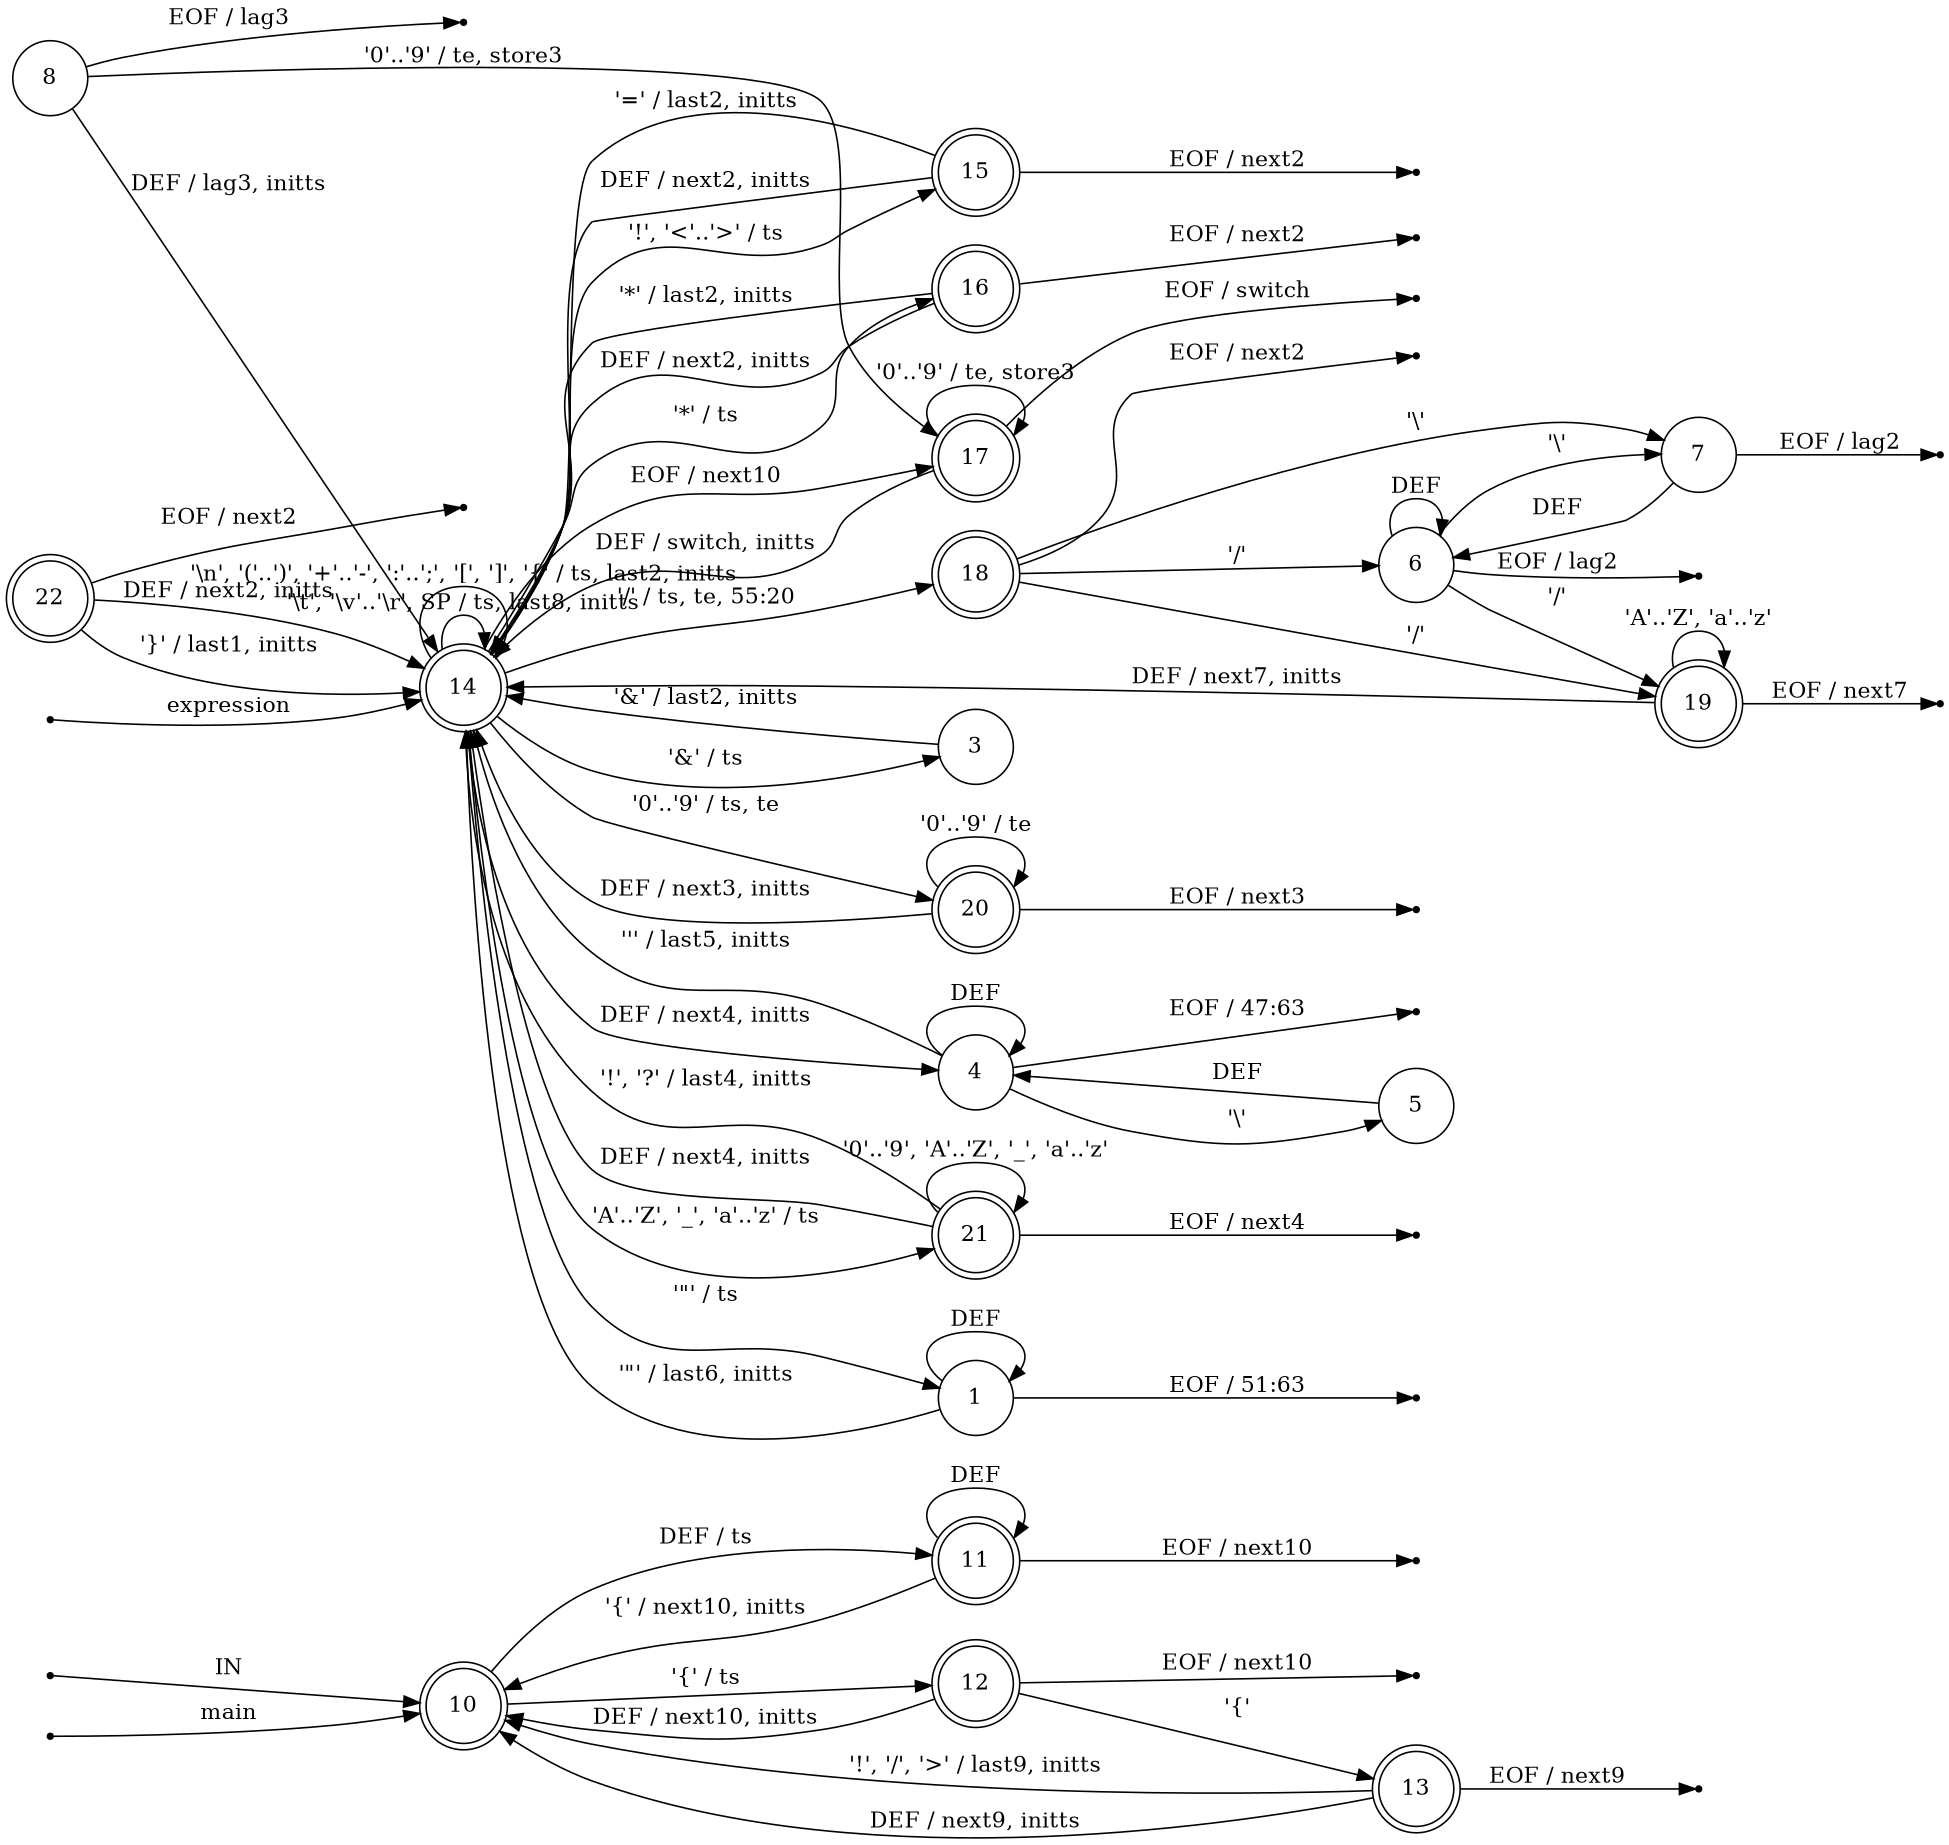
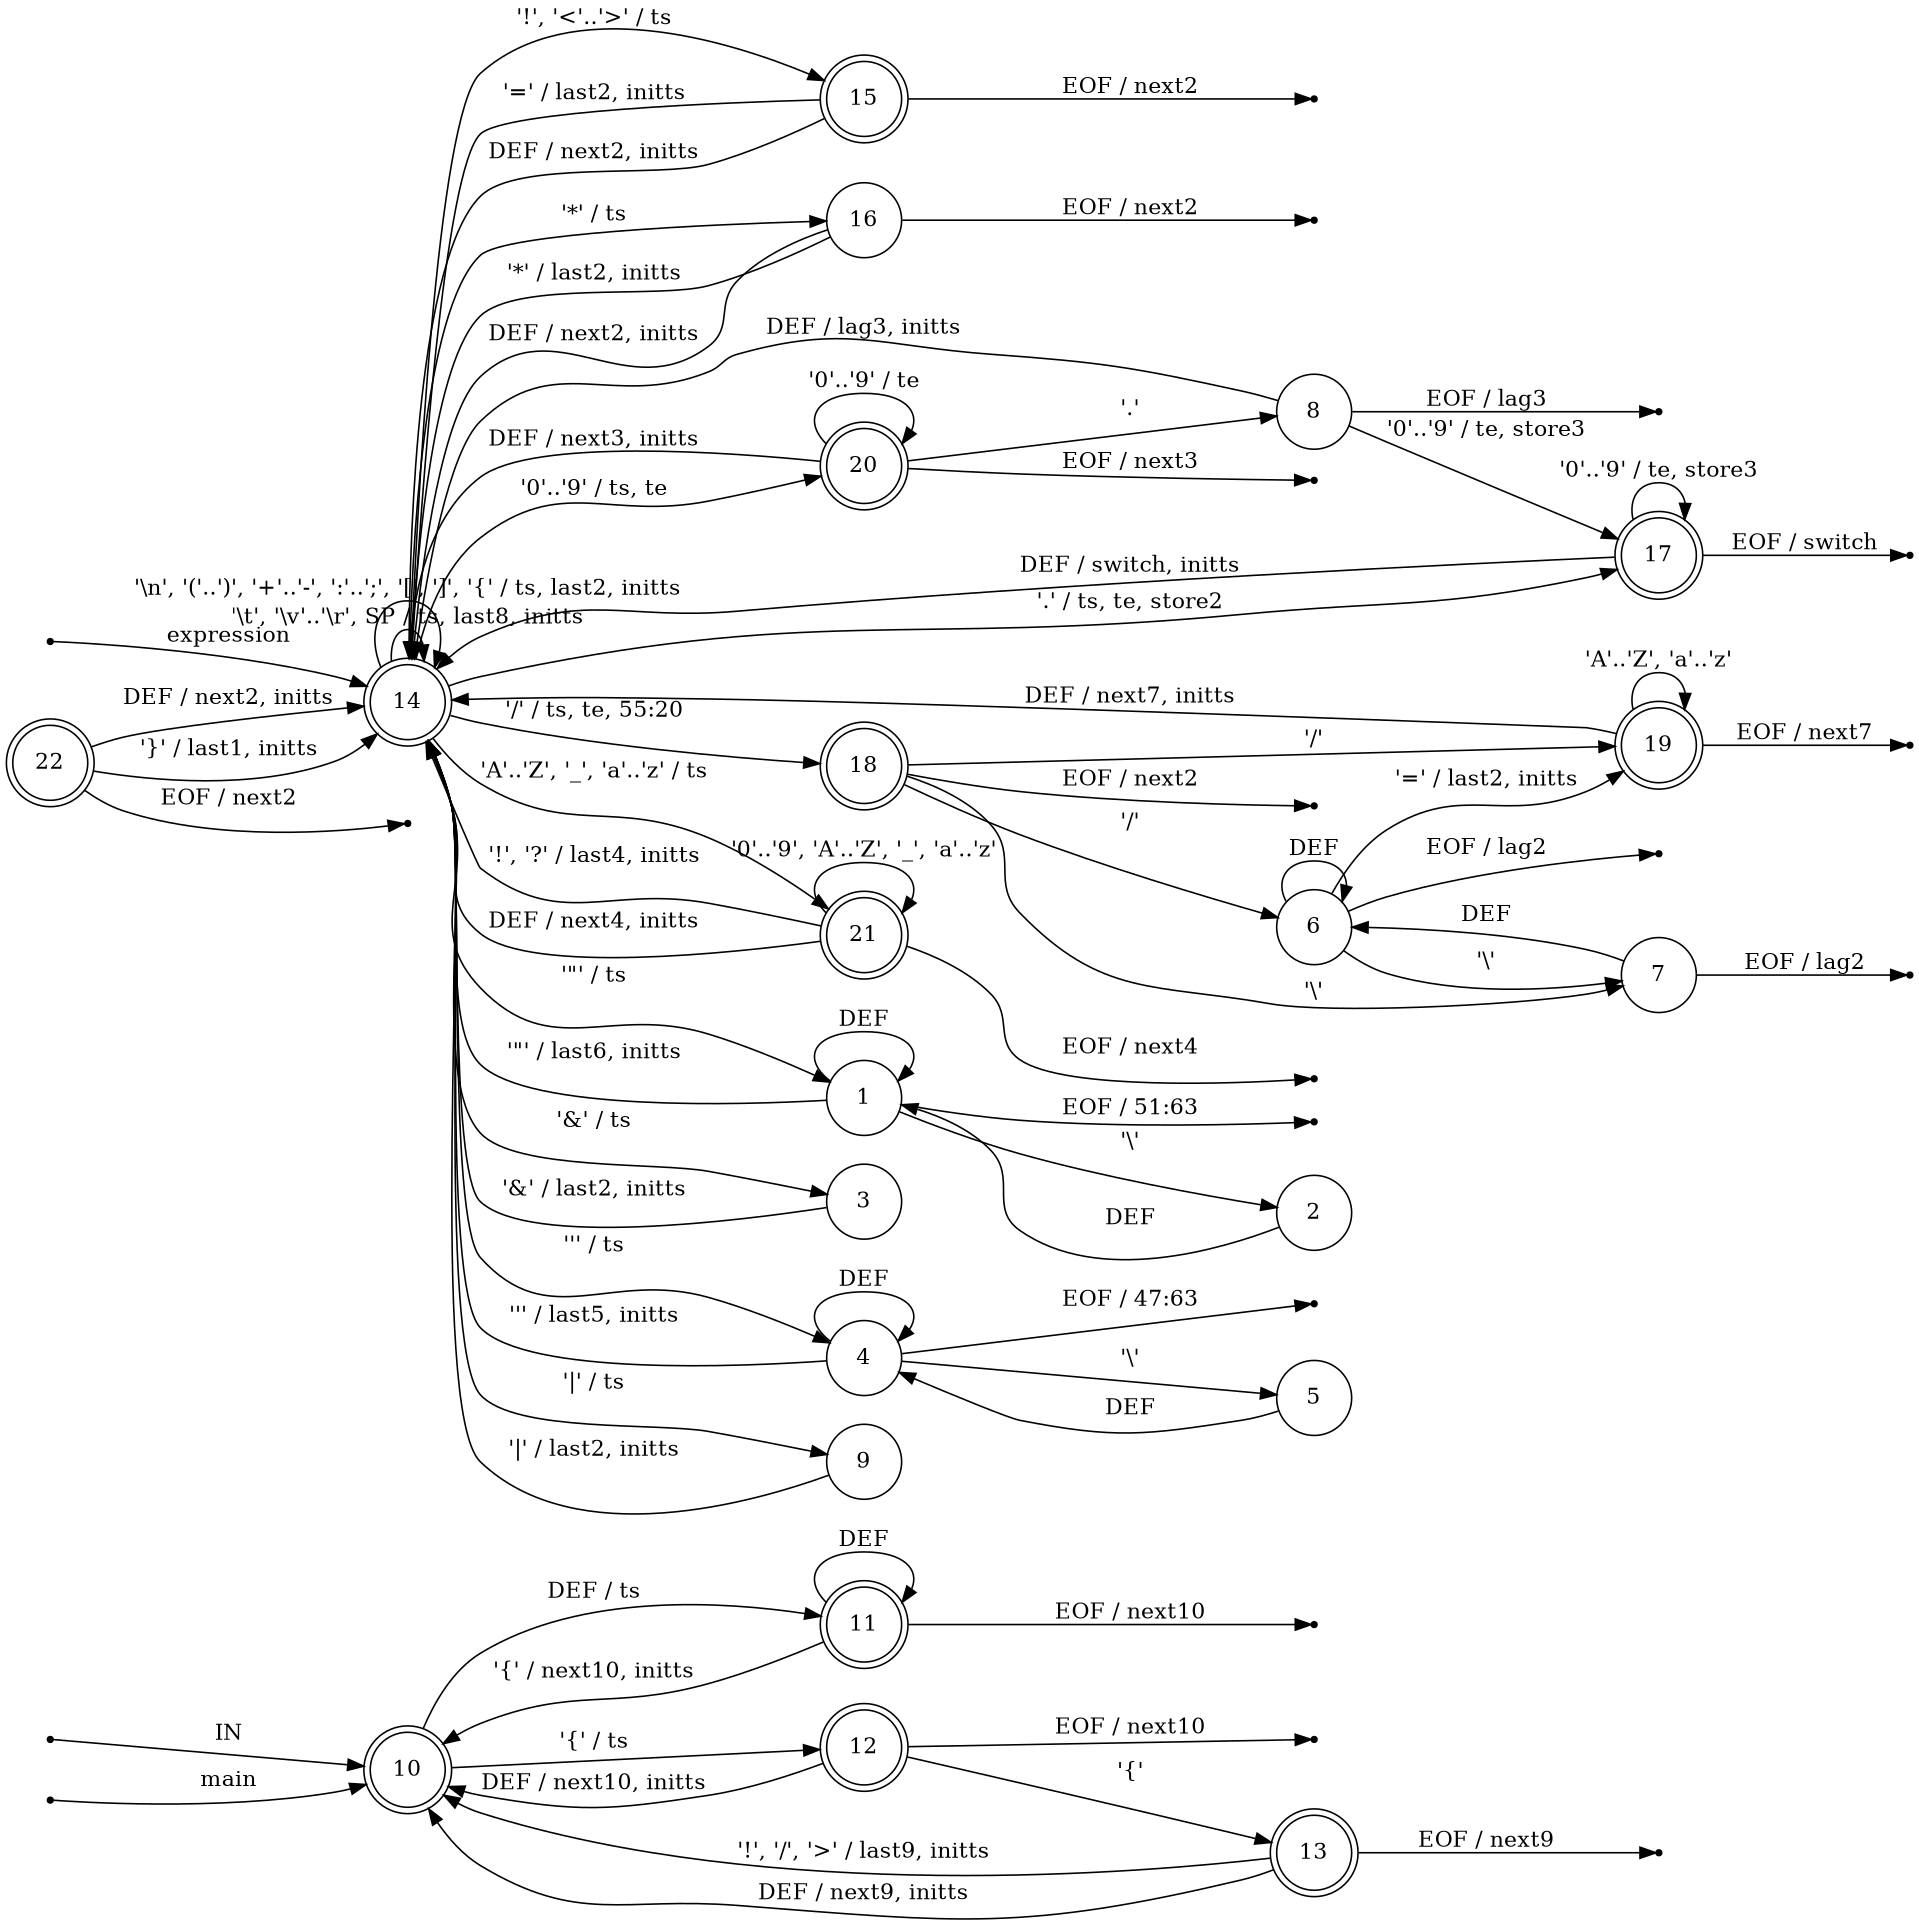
(976, 289) -> (864, 220)
none -> (1084, 439)
(706, 476) -> (1131, 602)
(1558, 598) -> (1487, 780)
(706, 1016) -> (594, 1246)
none -> (1314, 1213)
none -> (864, 1462)
